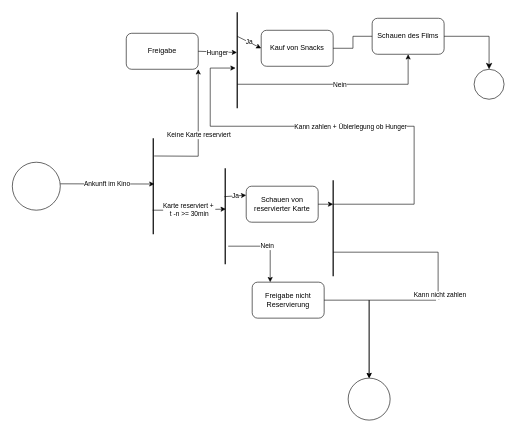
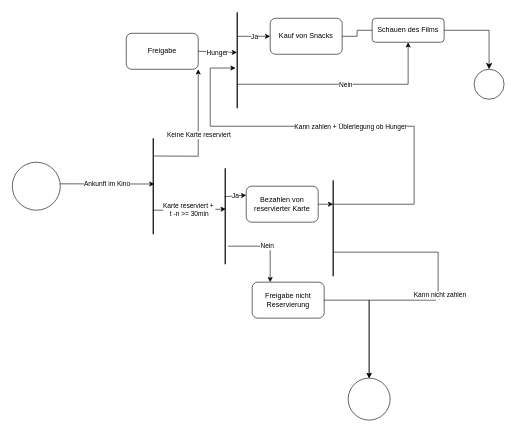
(408, 36) -> (408, 30)
(297, 48) -> (306, 36)
(282, 204) -> (282, 204)
